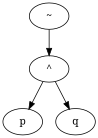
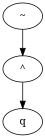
(23, 122) -> none
